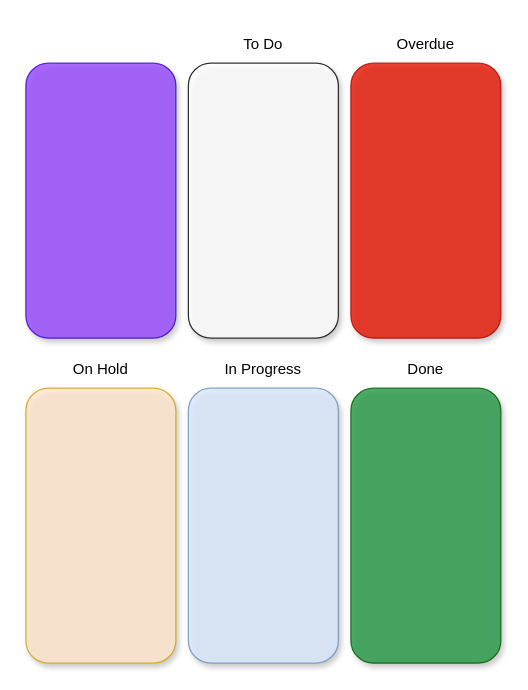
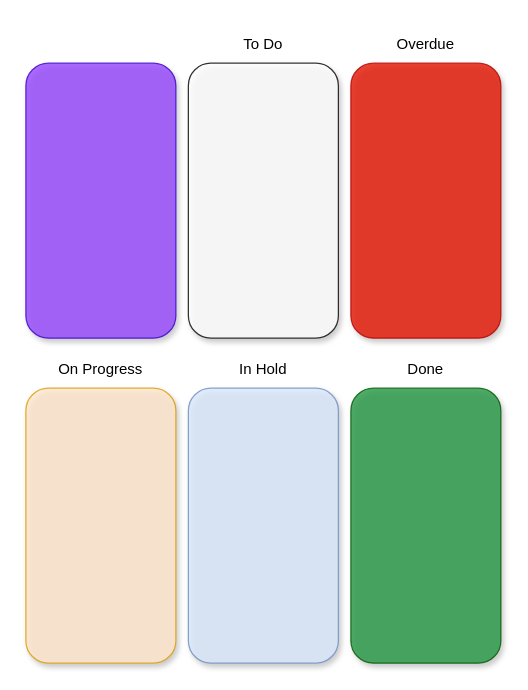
(101, 369) -> (101, 369)
(263, 369) -> (263, 369)
